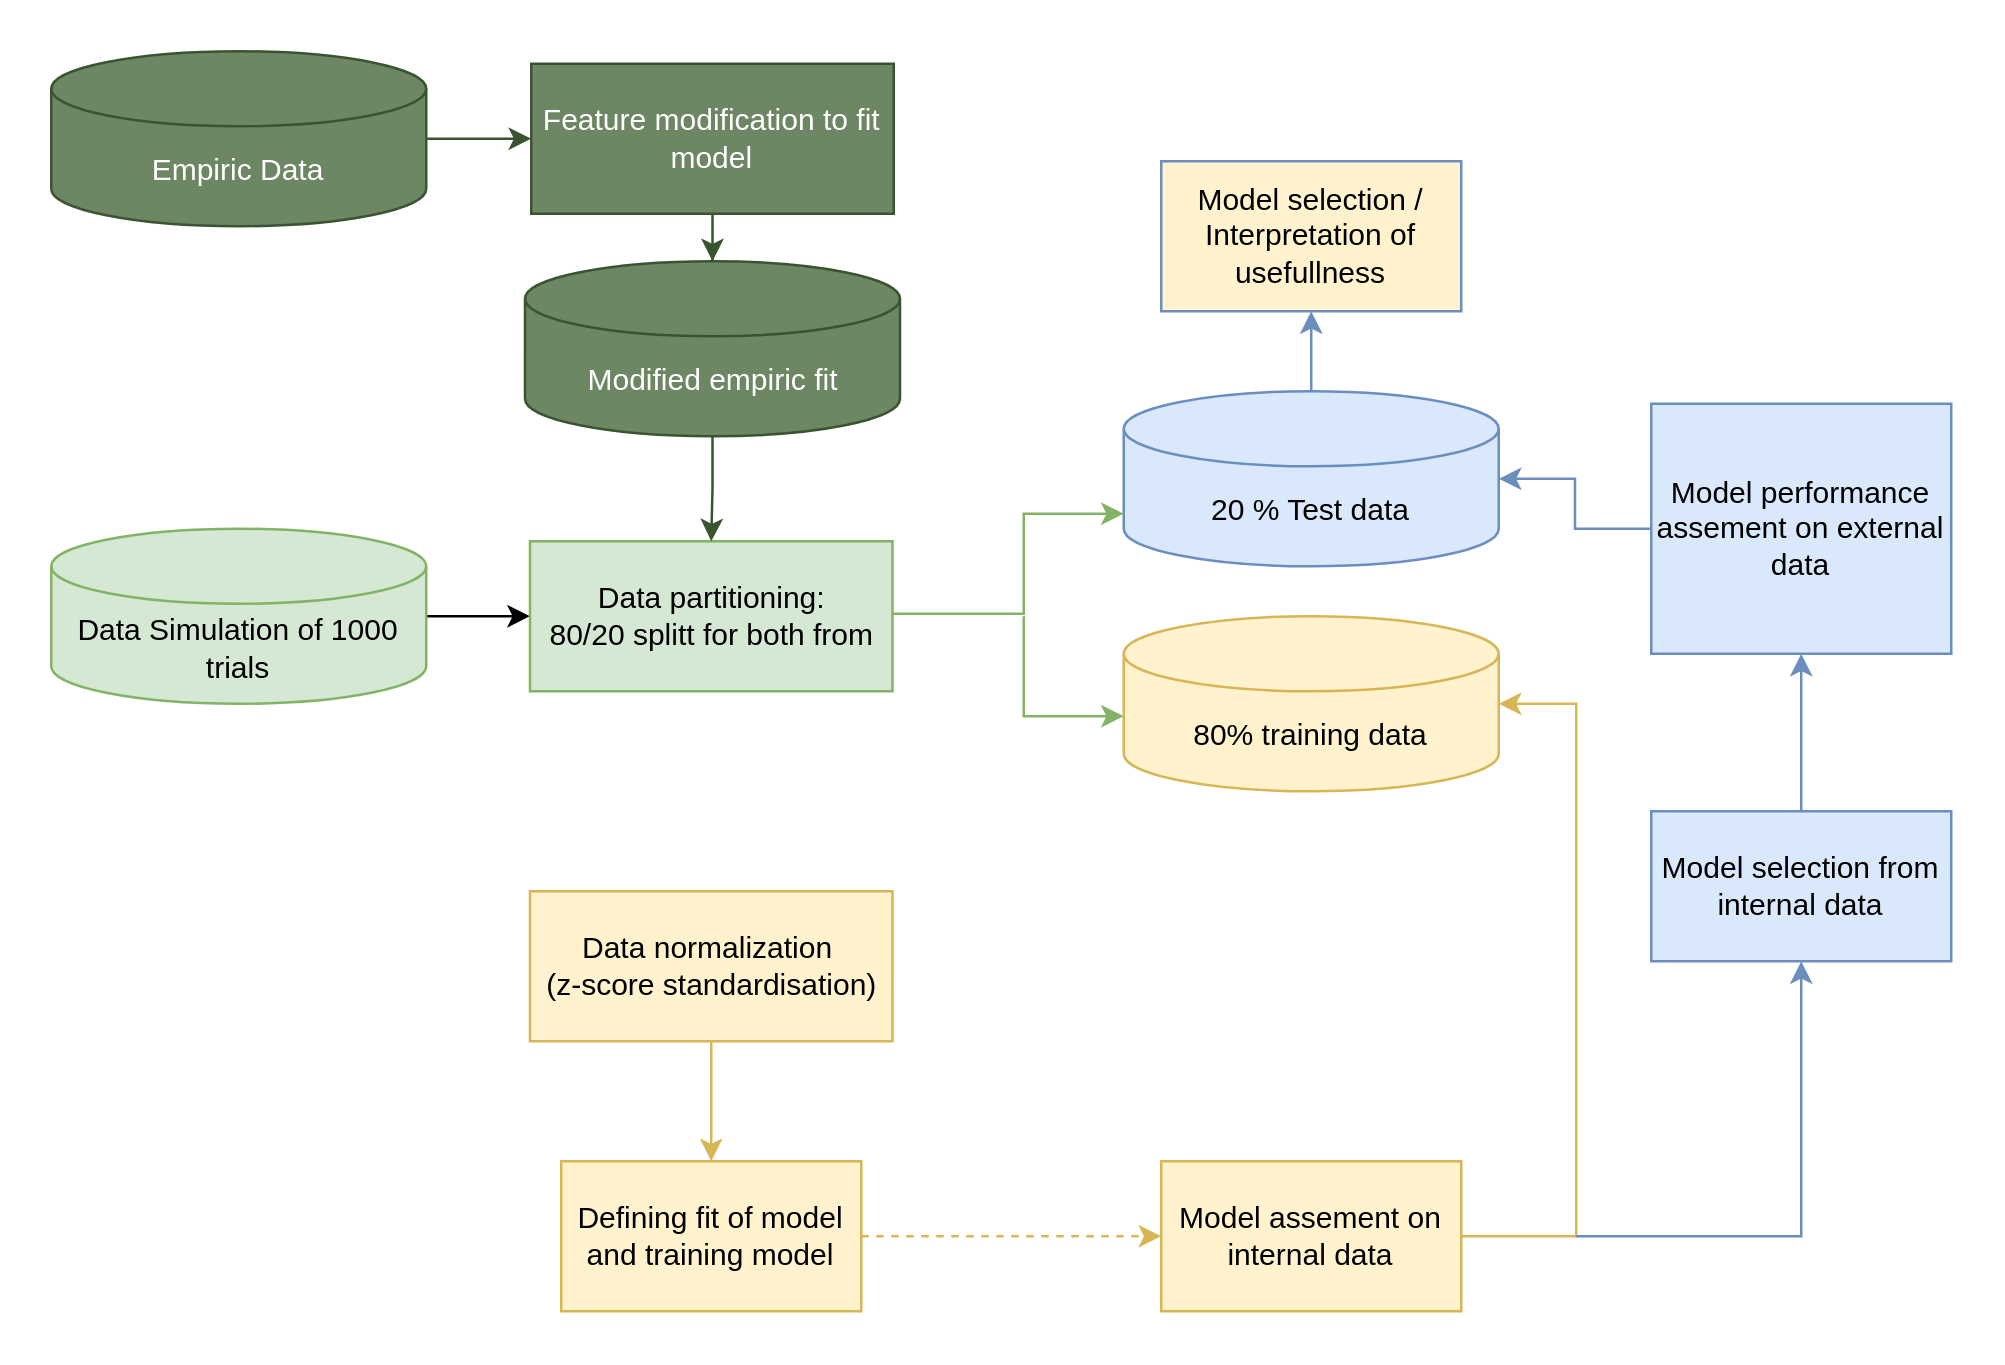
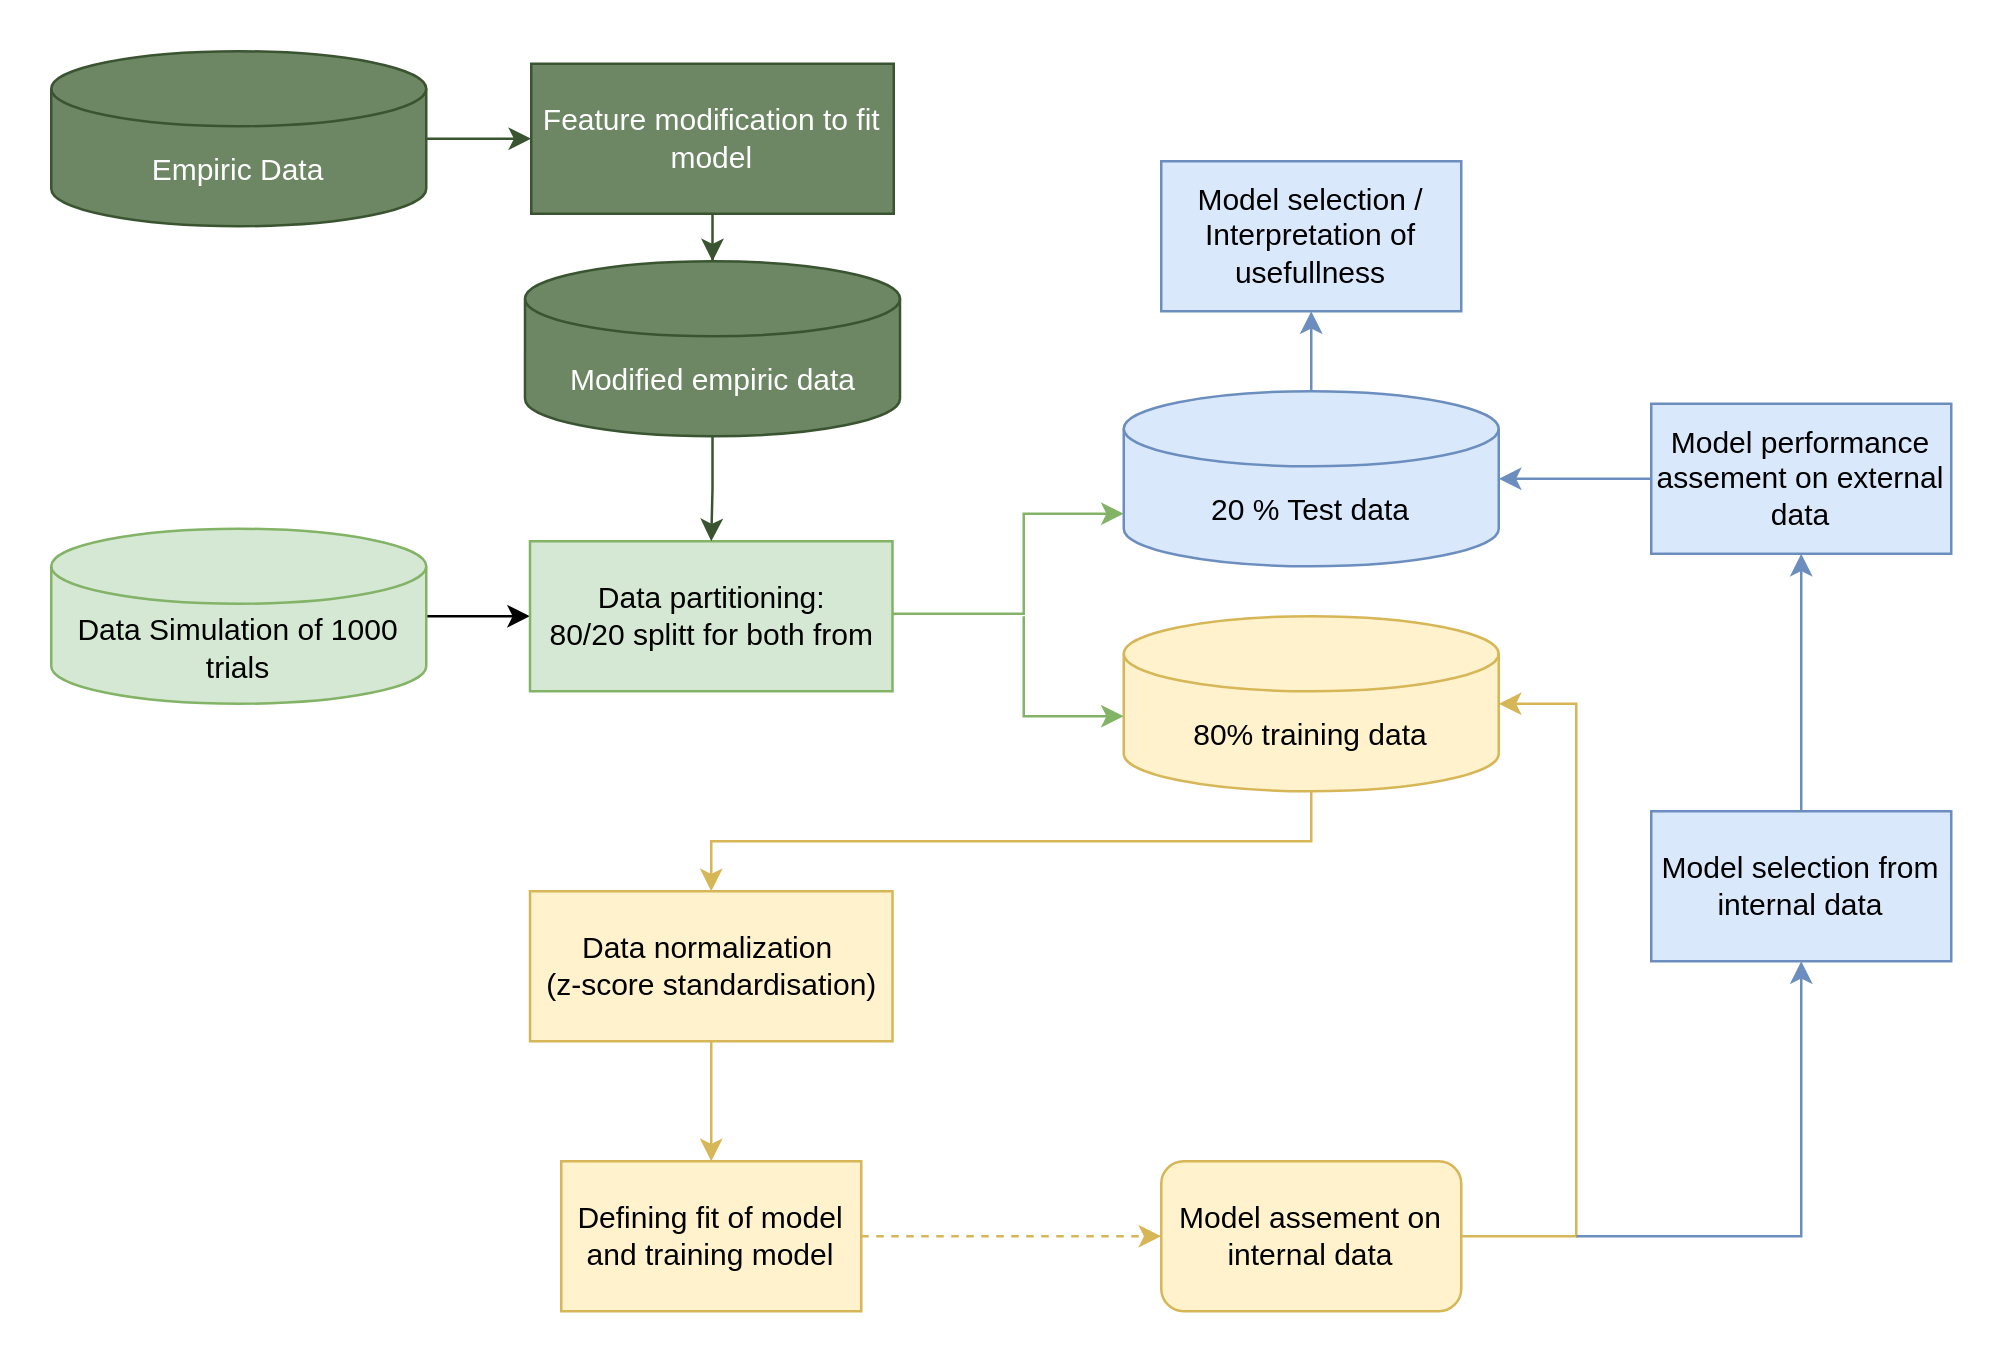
(1311, 236) -> (1311, 236)
(714, 381) -> (714, 381)
(1801, 529) -> (1801, 479)
none -> (1019, 841)
(1311, 1236) -> (1311, 1236)
